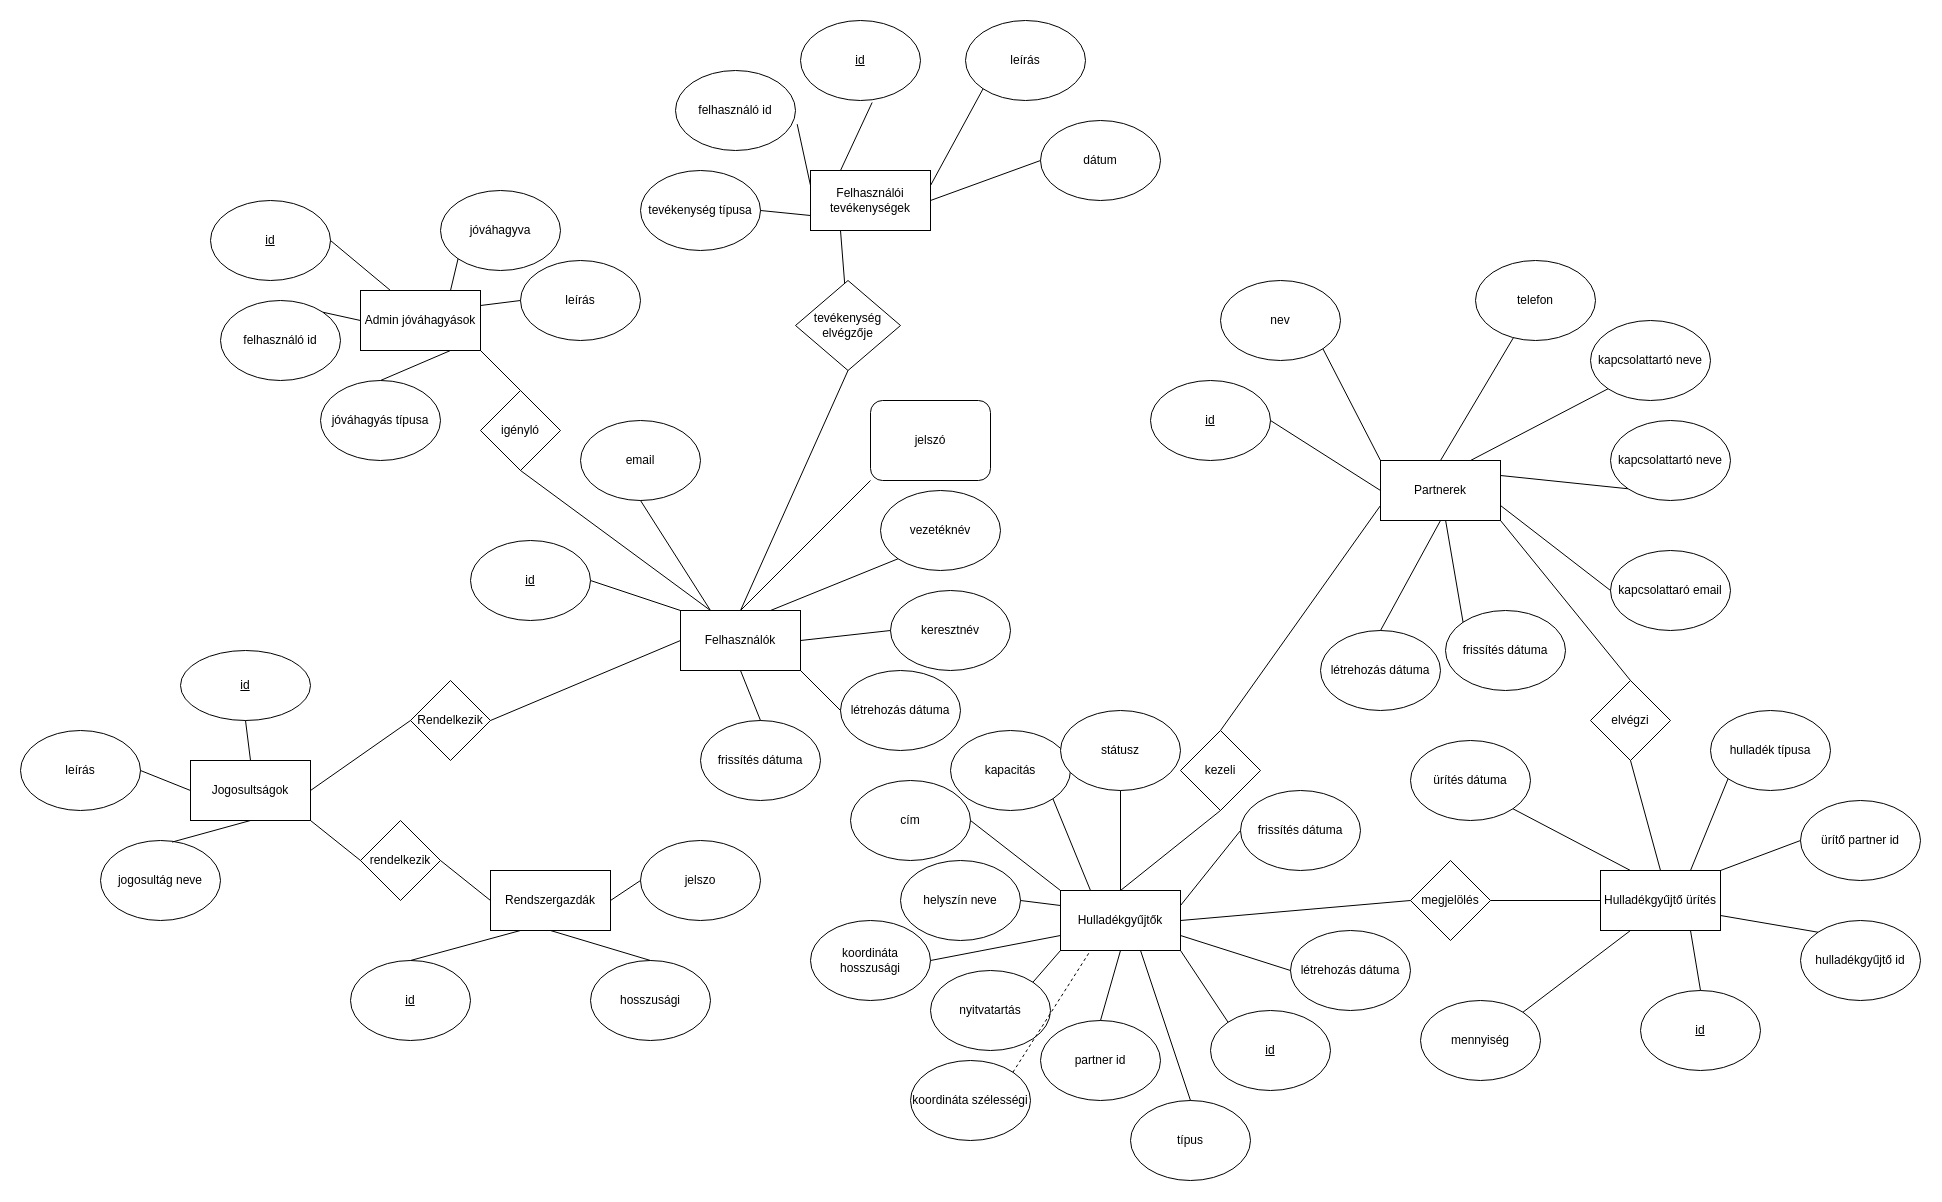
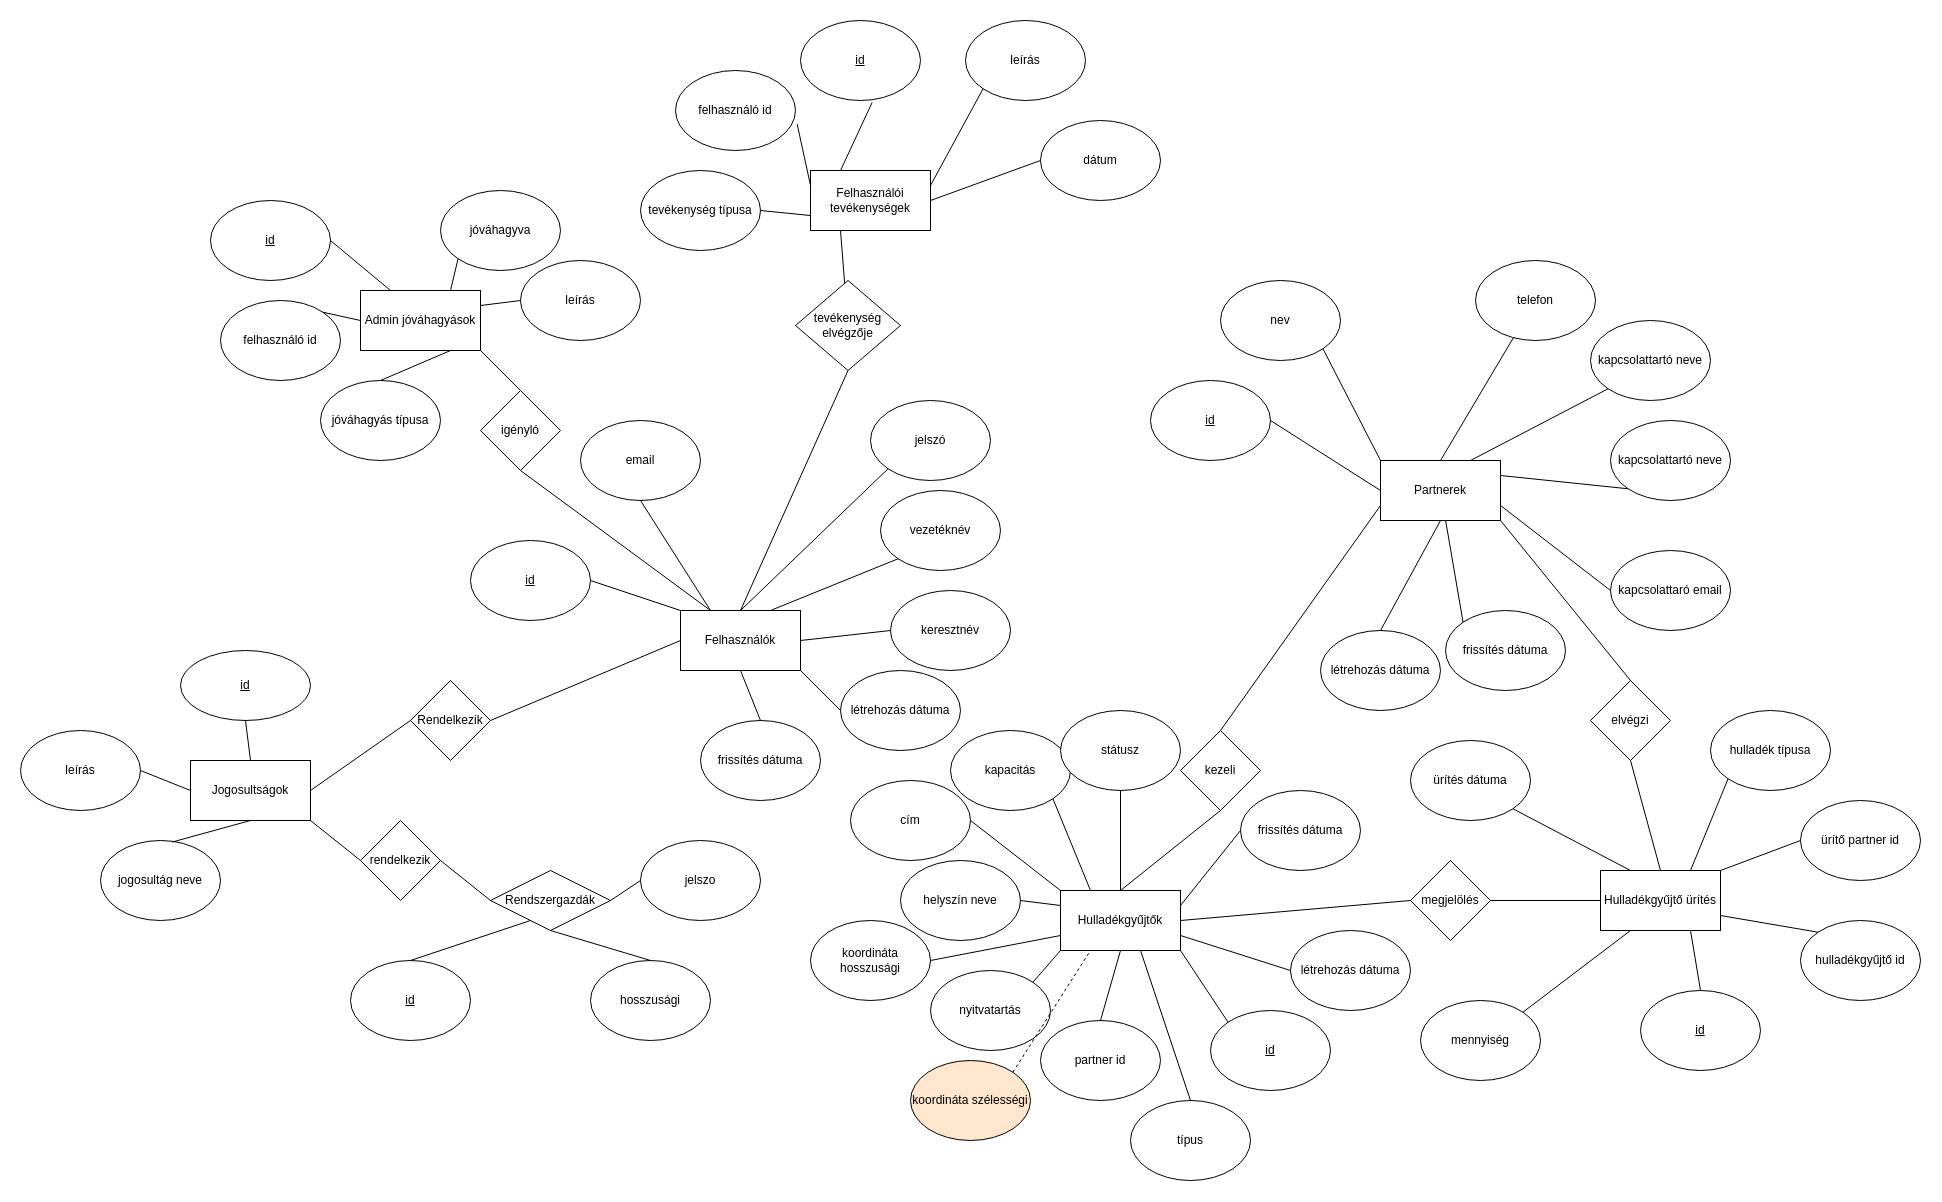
(931, 441) -> (931, 441)
(551, 901) -> (551, 901)
(971, 1101) -> (971, 1101)
